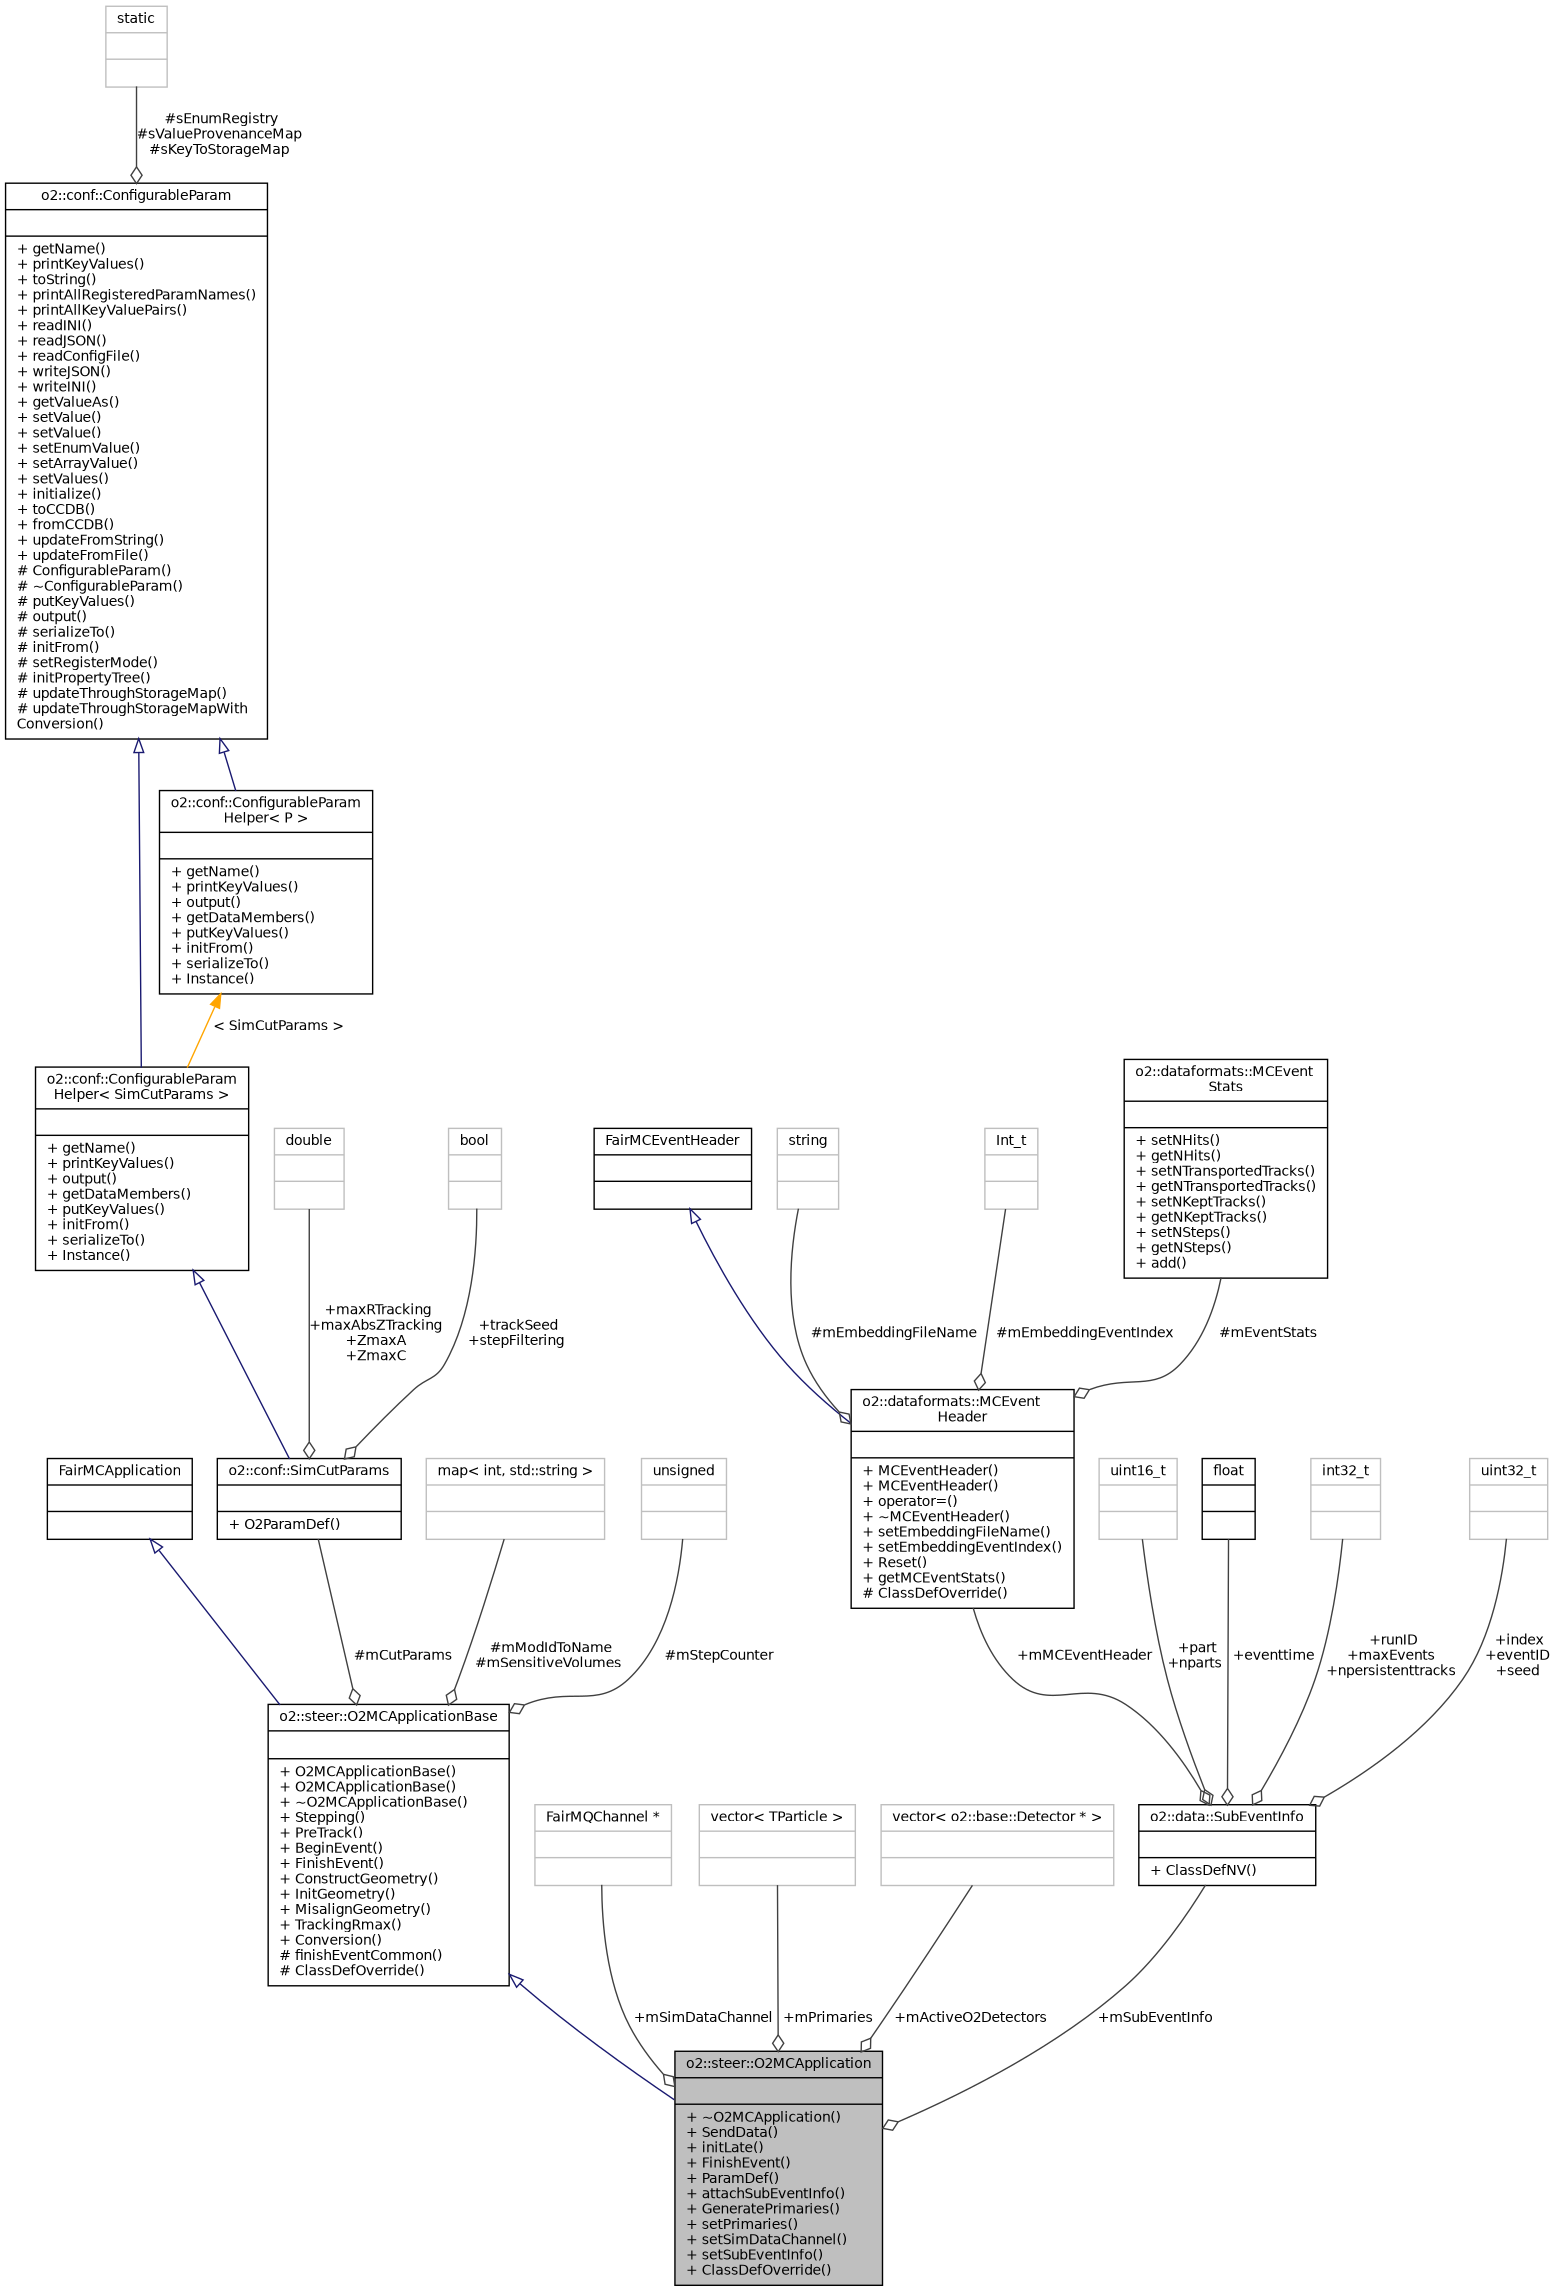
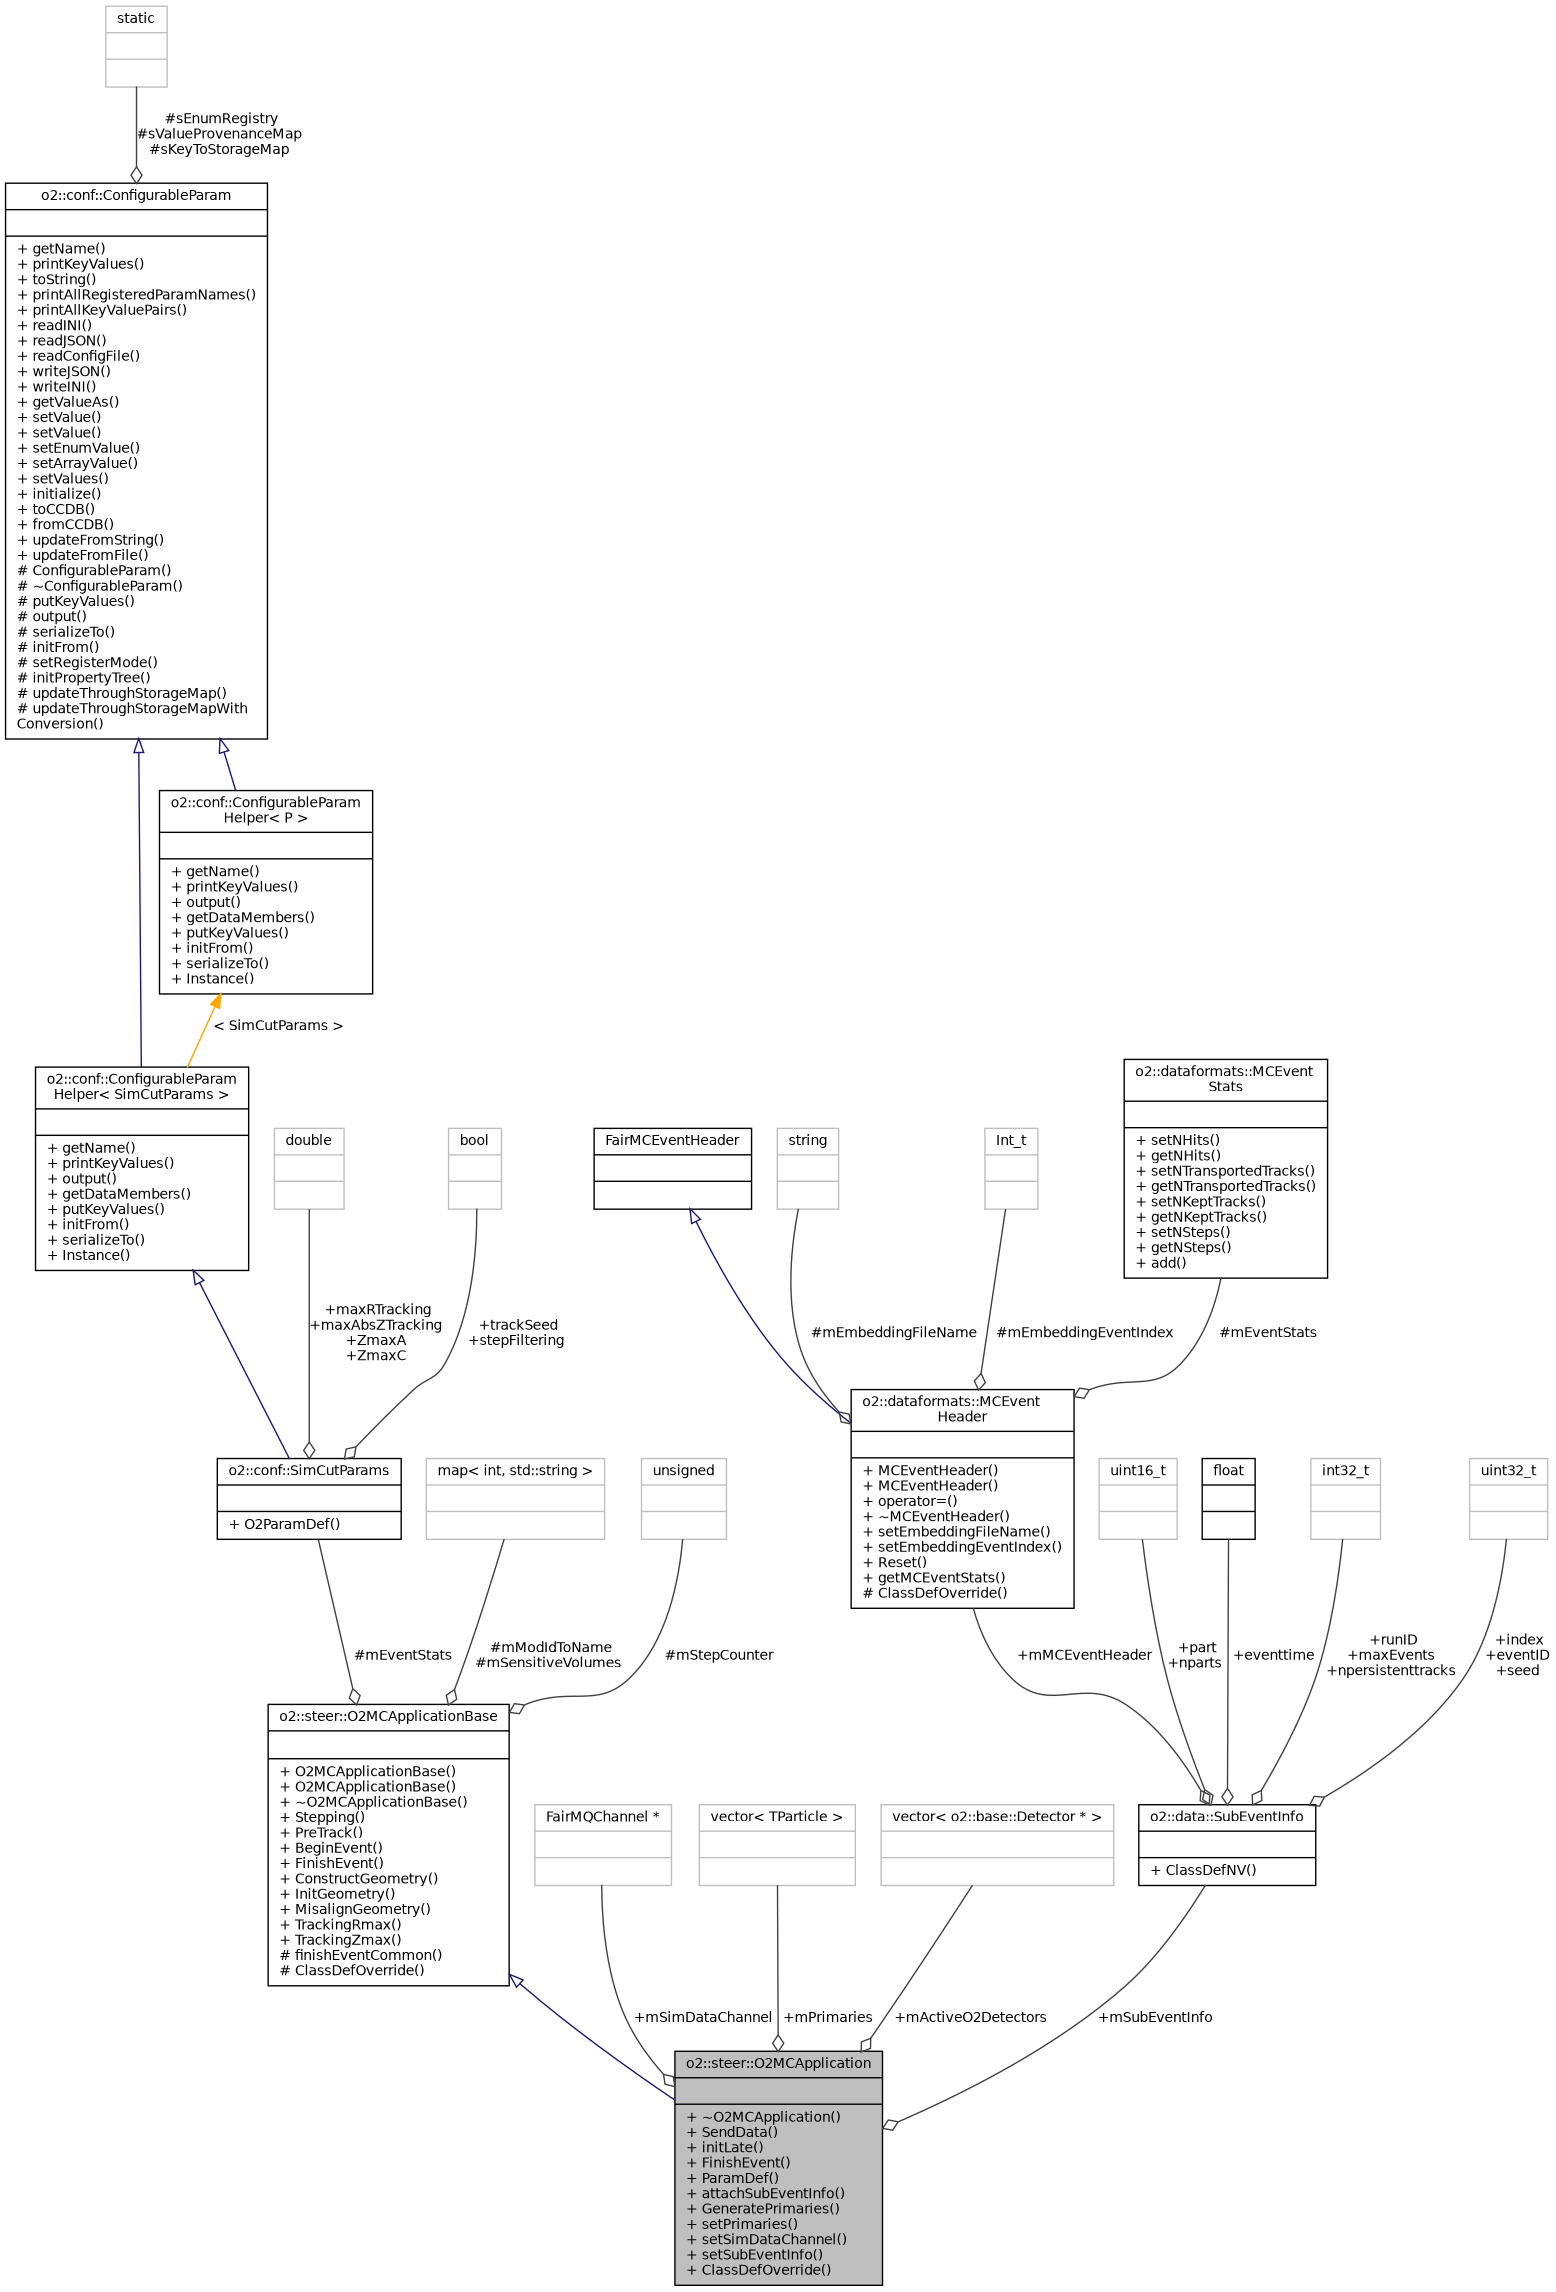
(120, 1499) -> none
(401, 1656) -> (401, 1656)
(331, 1941) -> (341, 1941)
